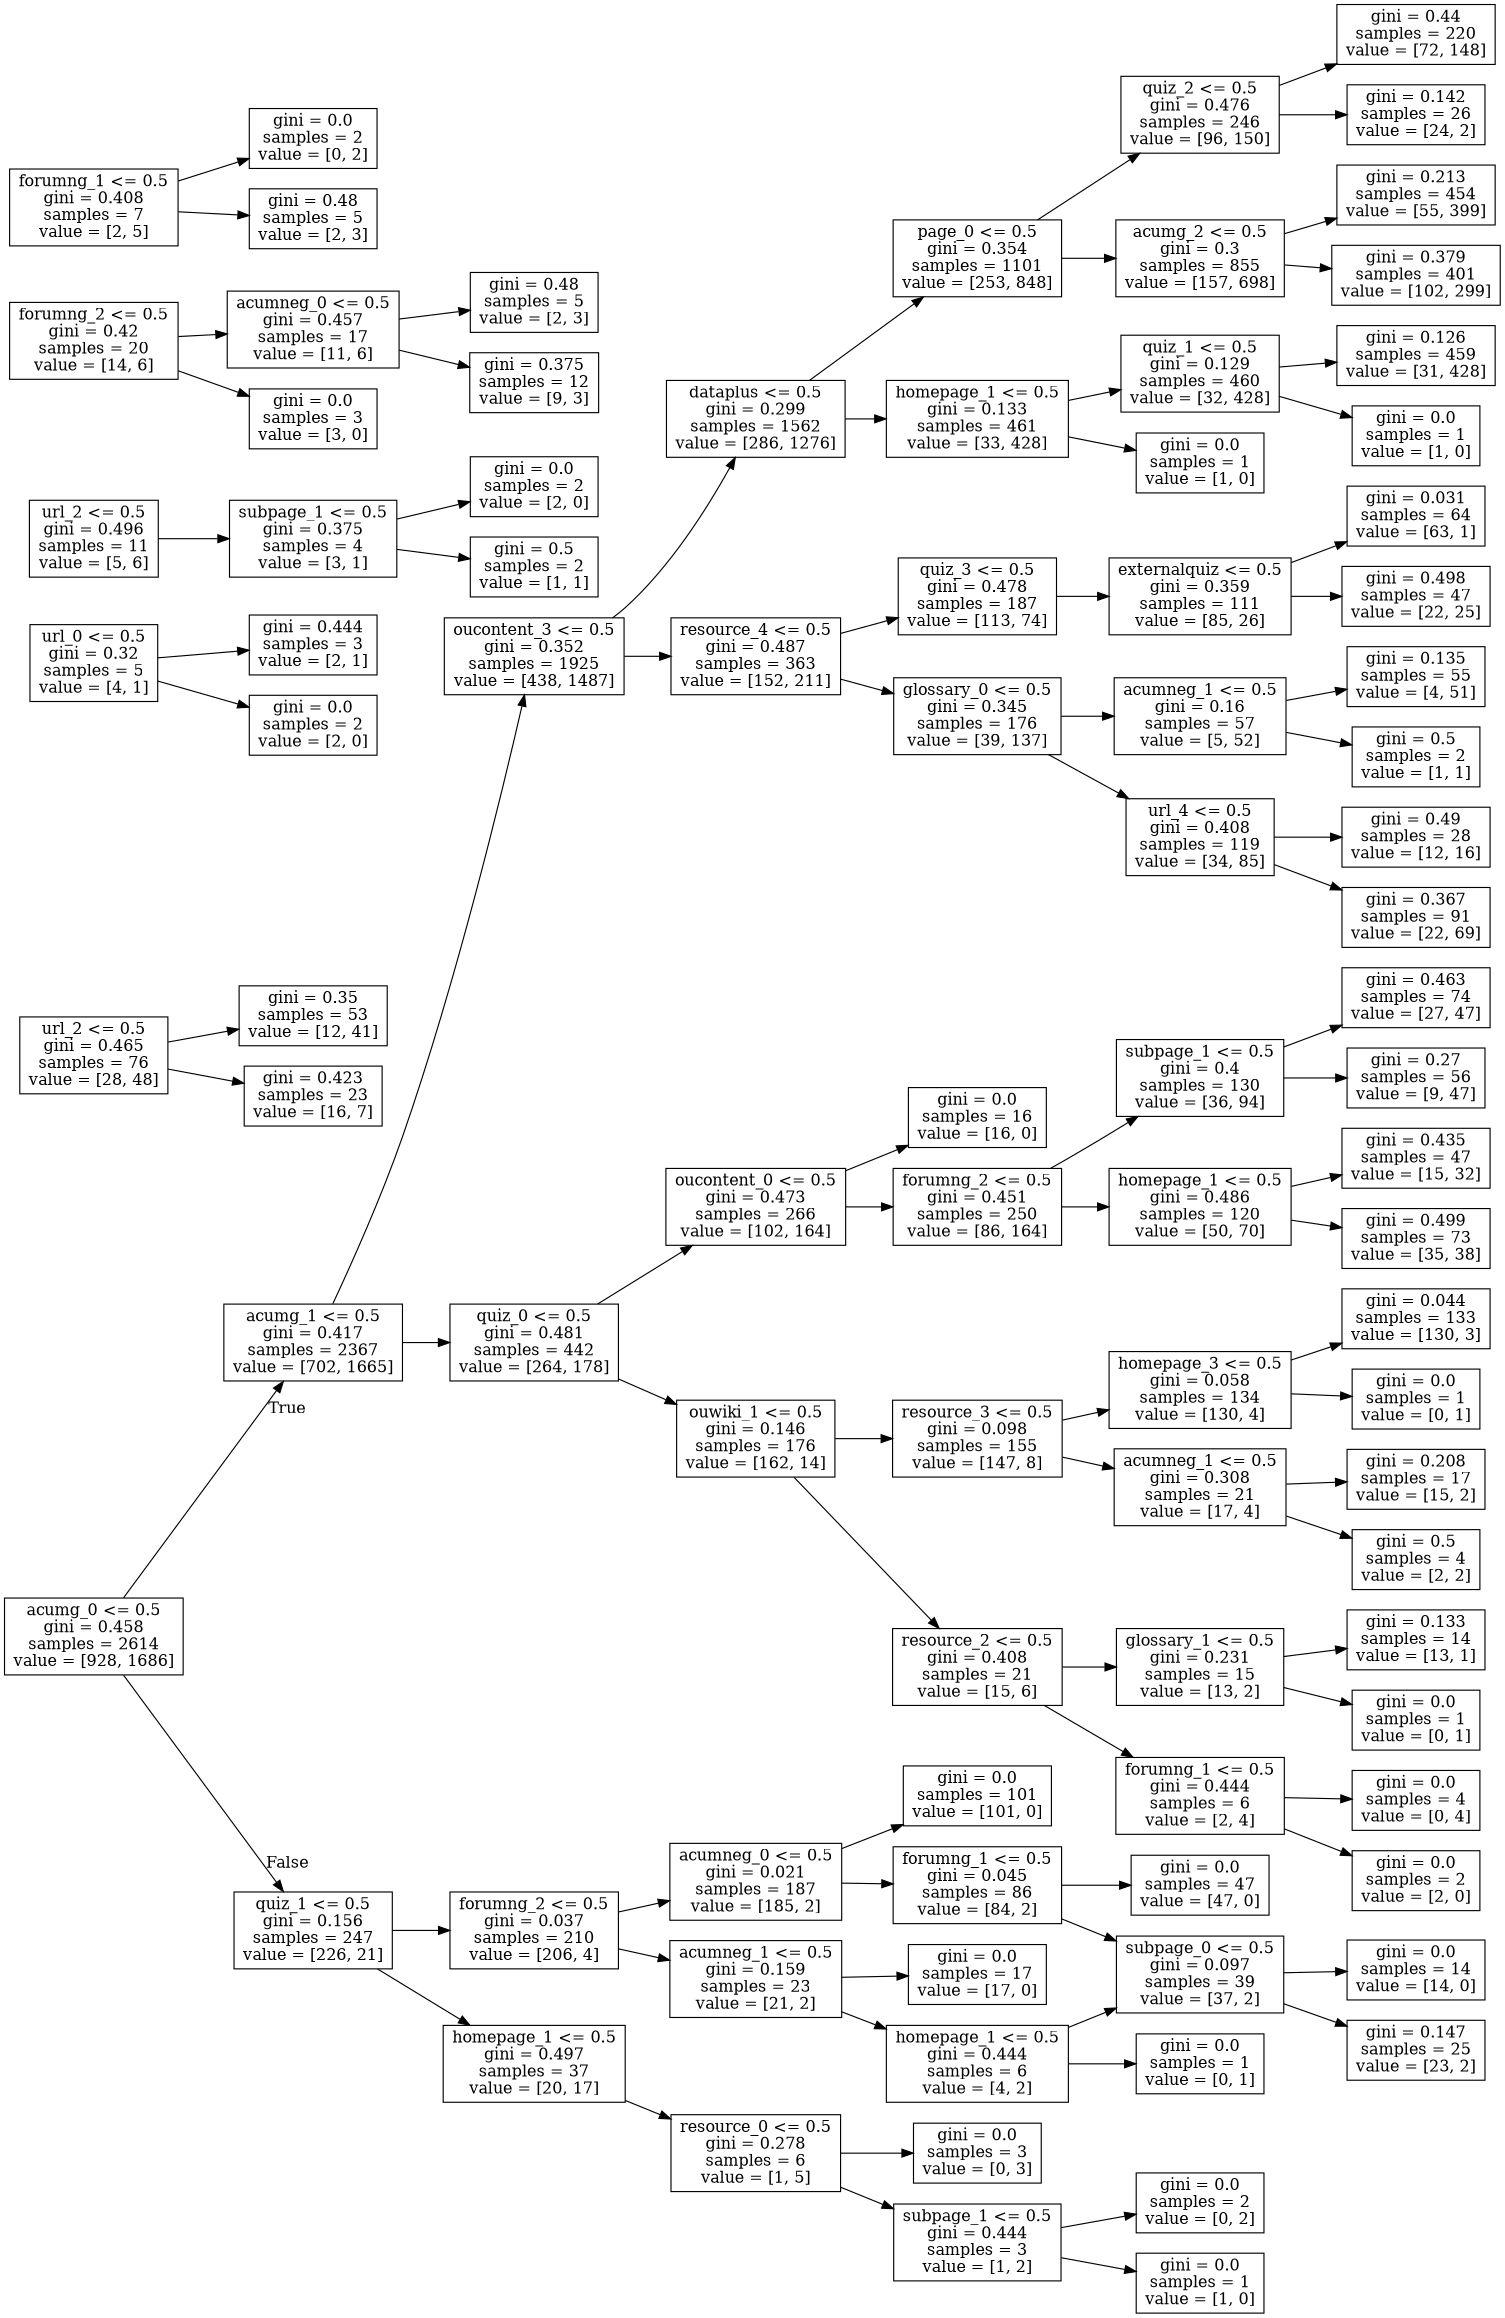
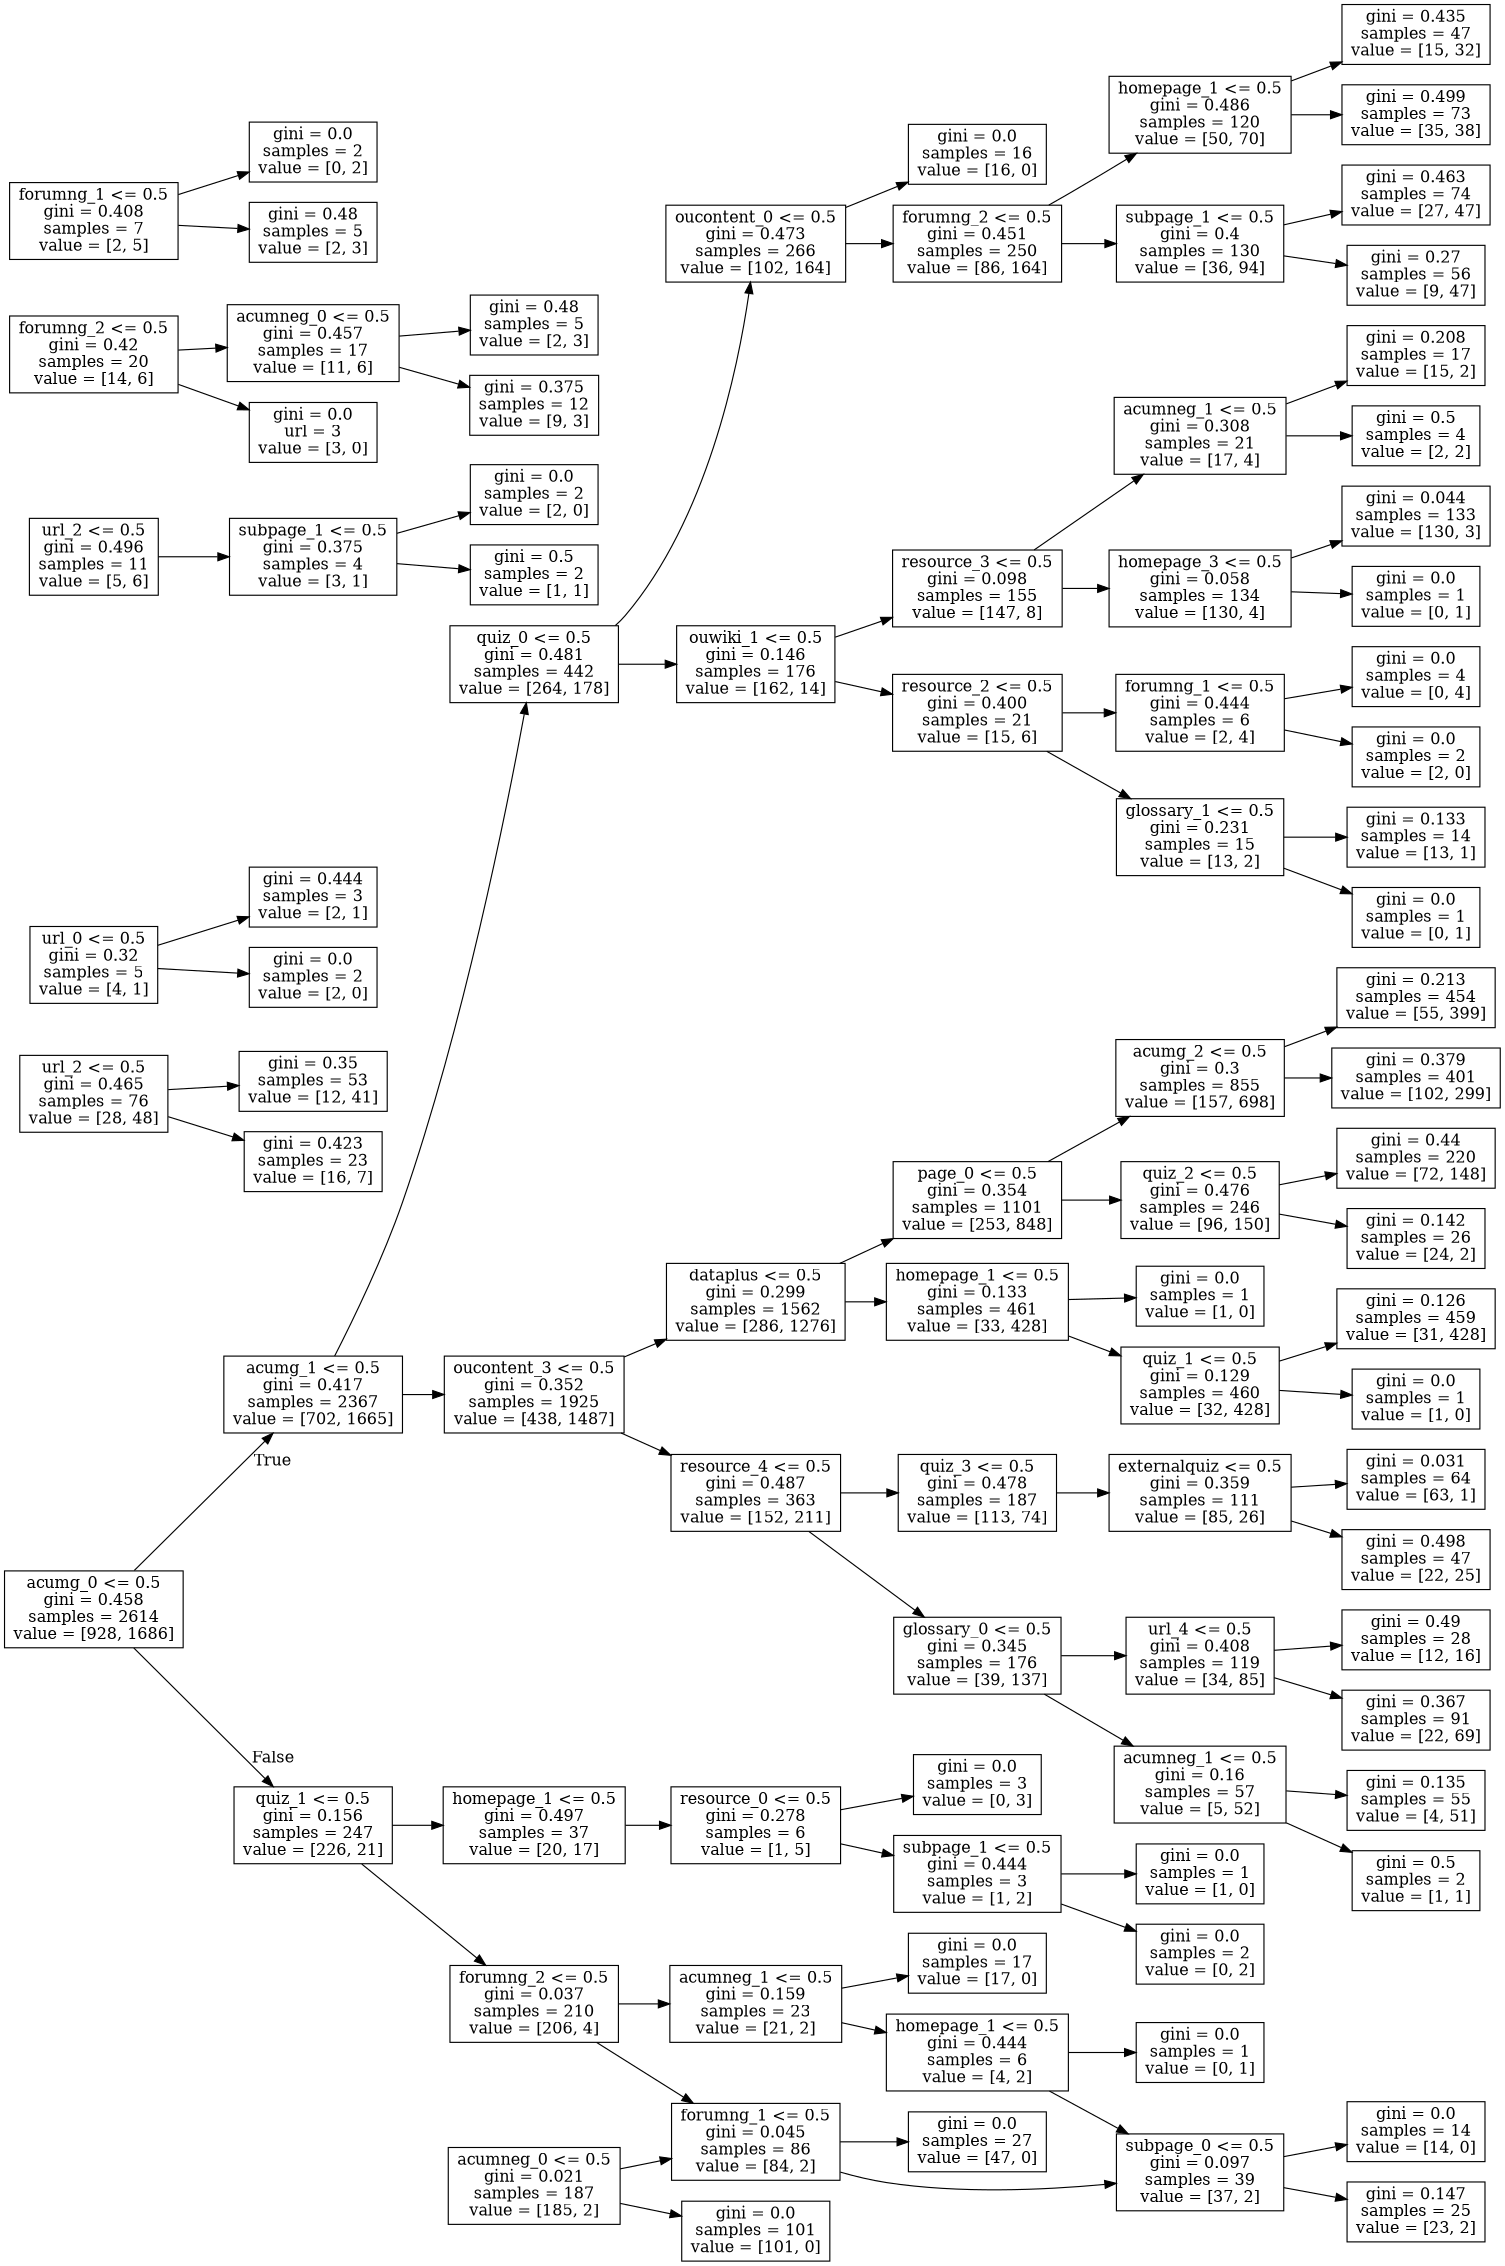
(313, 419) -> (313, 432)
(977, 1667) -> (977, 713)
(1200, 1885) -> (977, 2142)
(639, 1908) -> (640, 2070)
